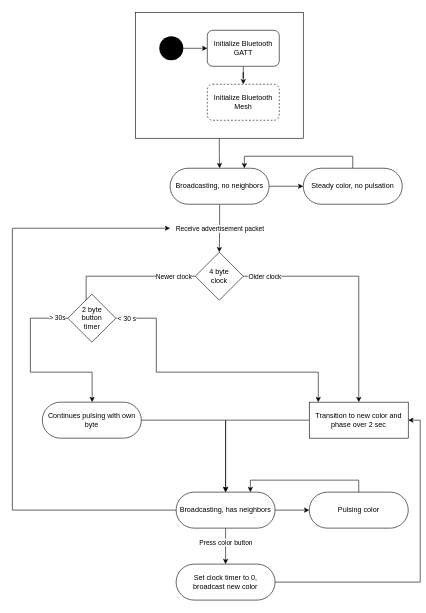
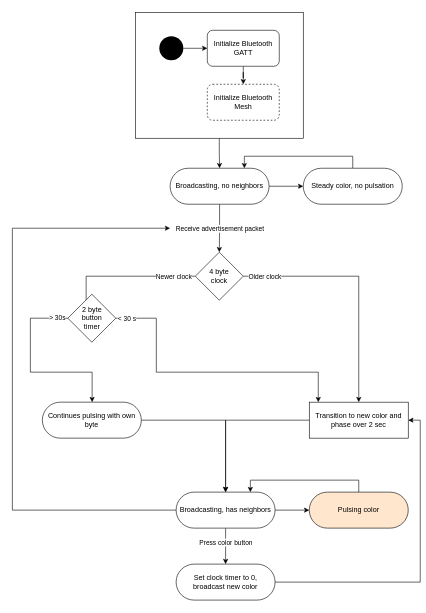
(359, 510) -> (359, 510)
